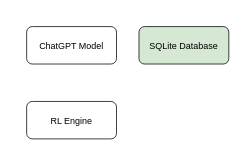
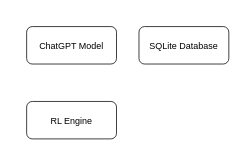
(184, 45) -> (184, 45)
